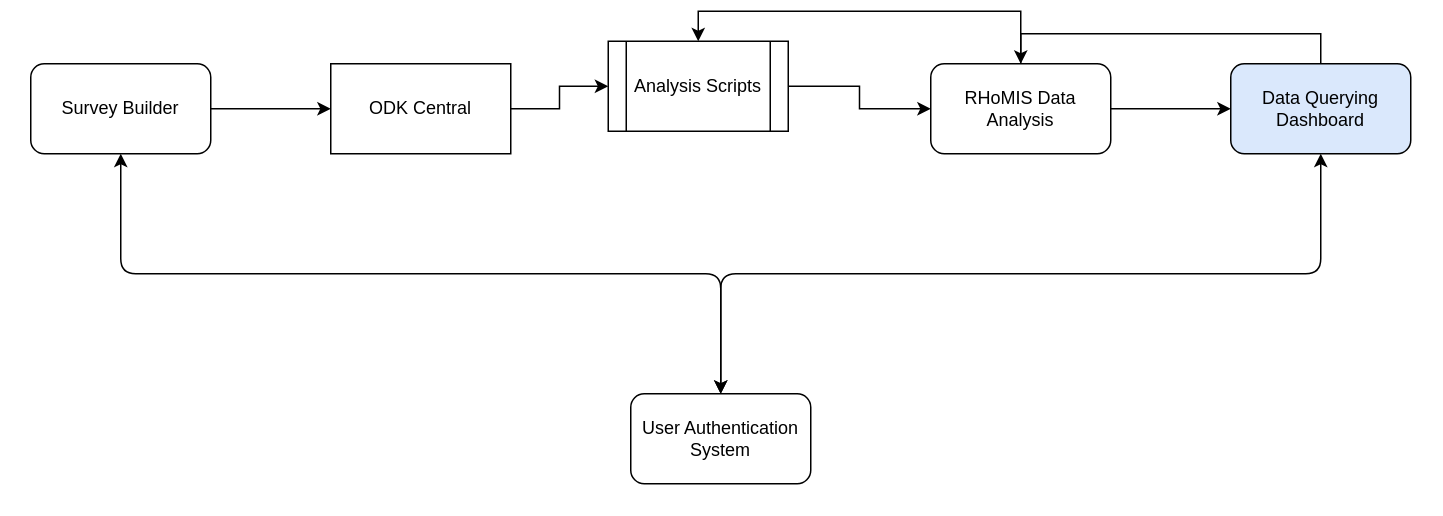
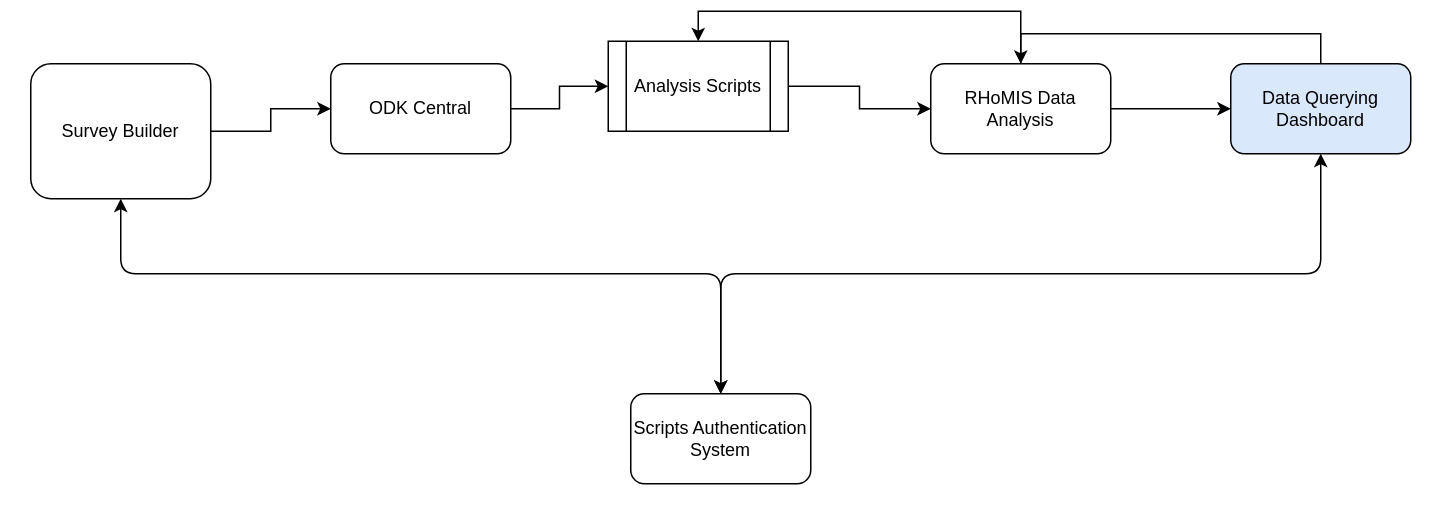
(121, 109) -> (121, 131)
(421, 109) -> (421, 109)
(721, 439) -> (721, 439)
